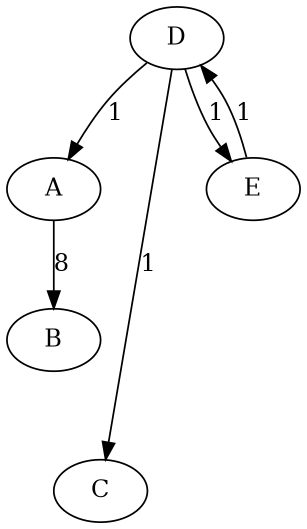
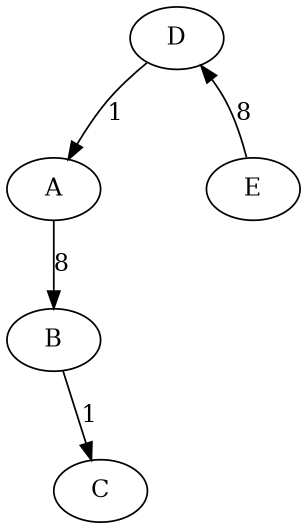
(200, 109) -> none
(245, 114) -> (245, 114)
(140, 256) -> (75, 407)
